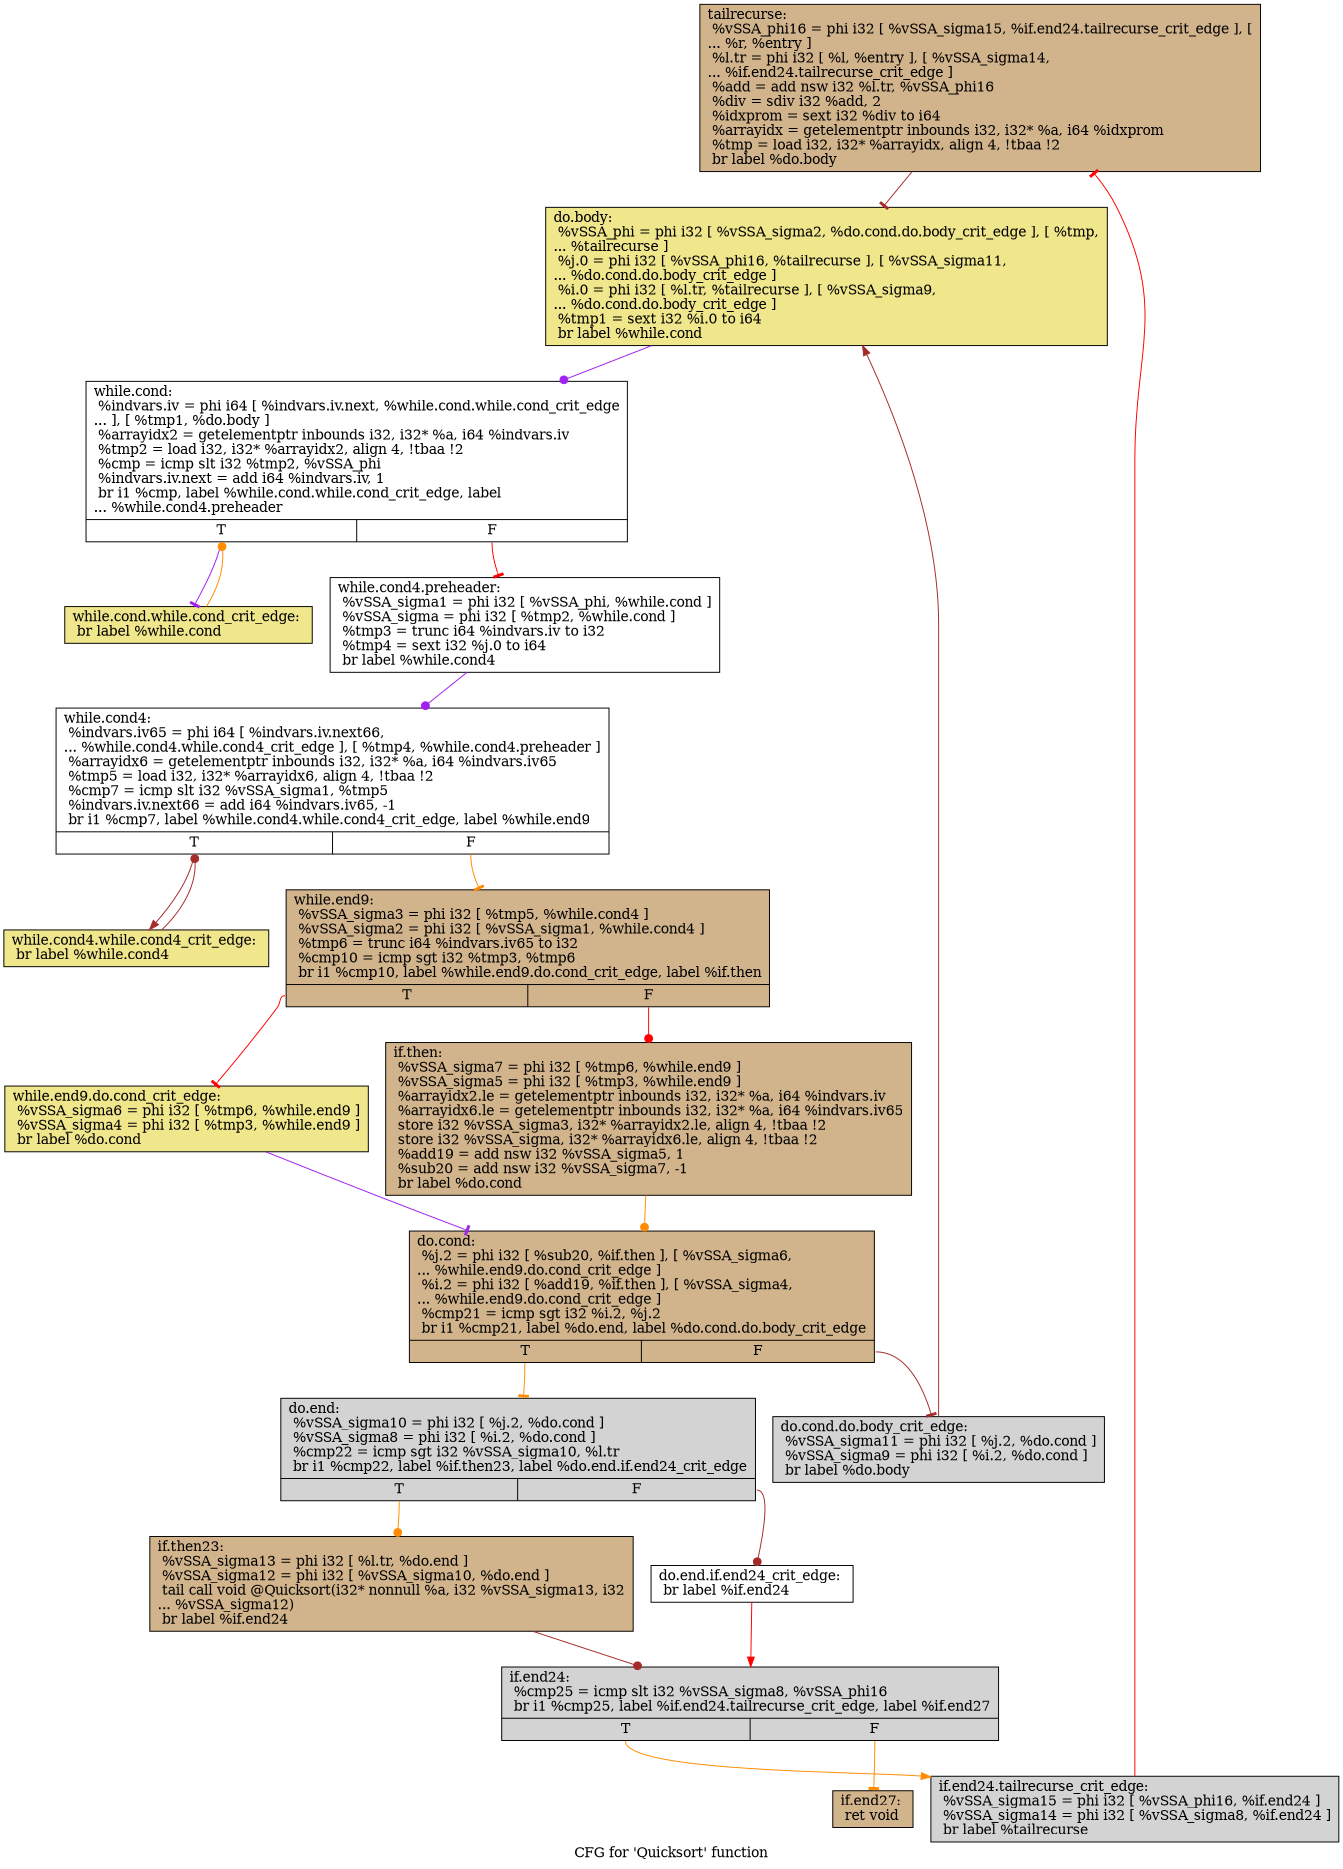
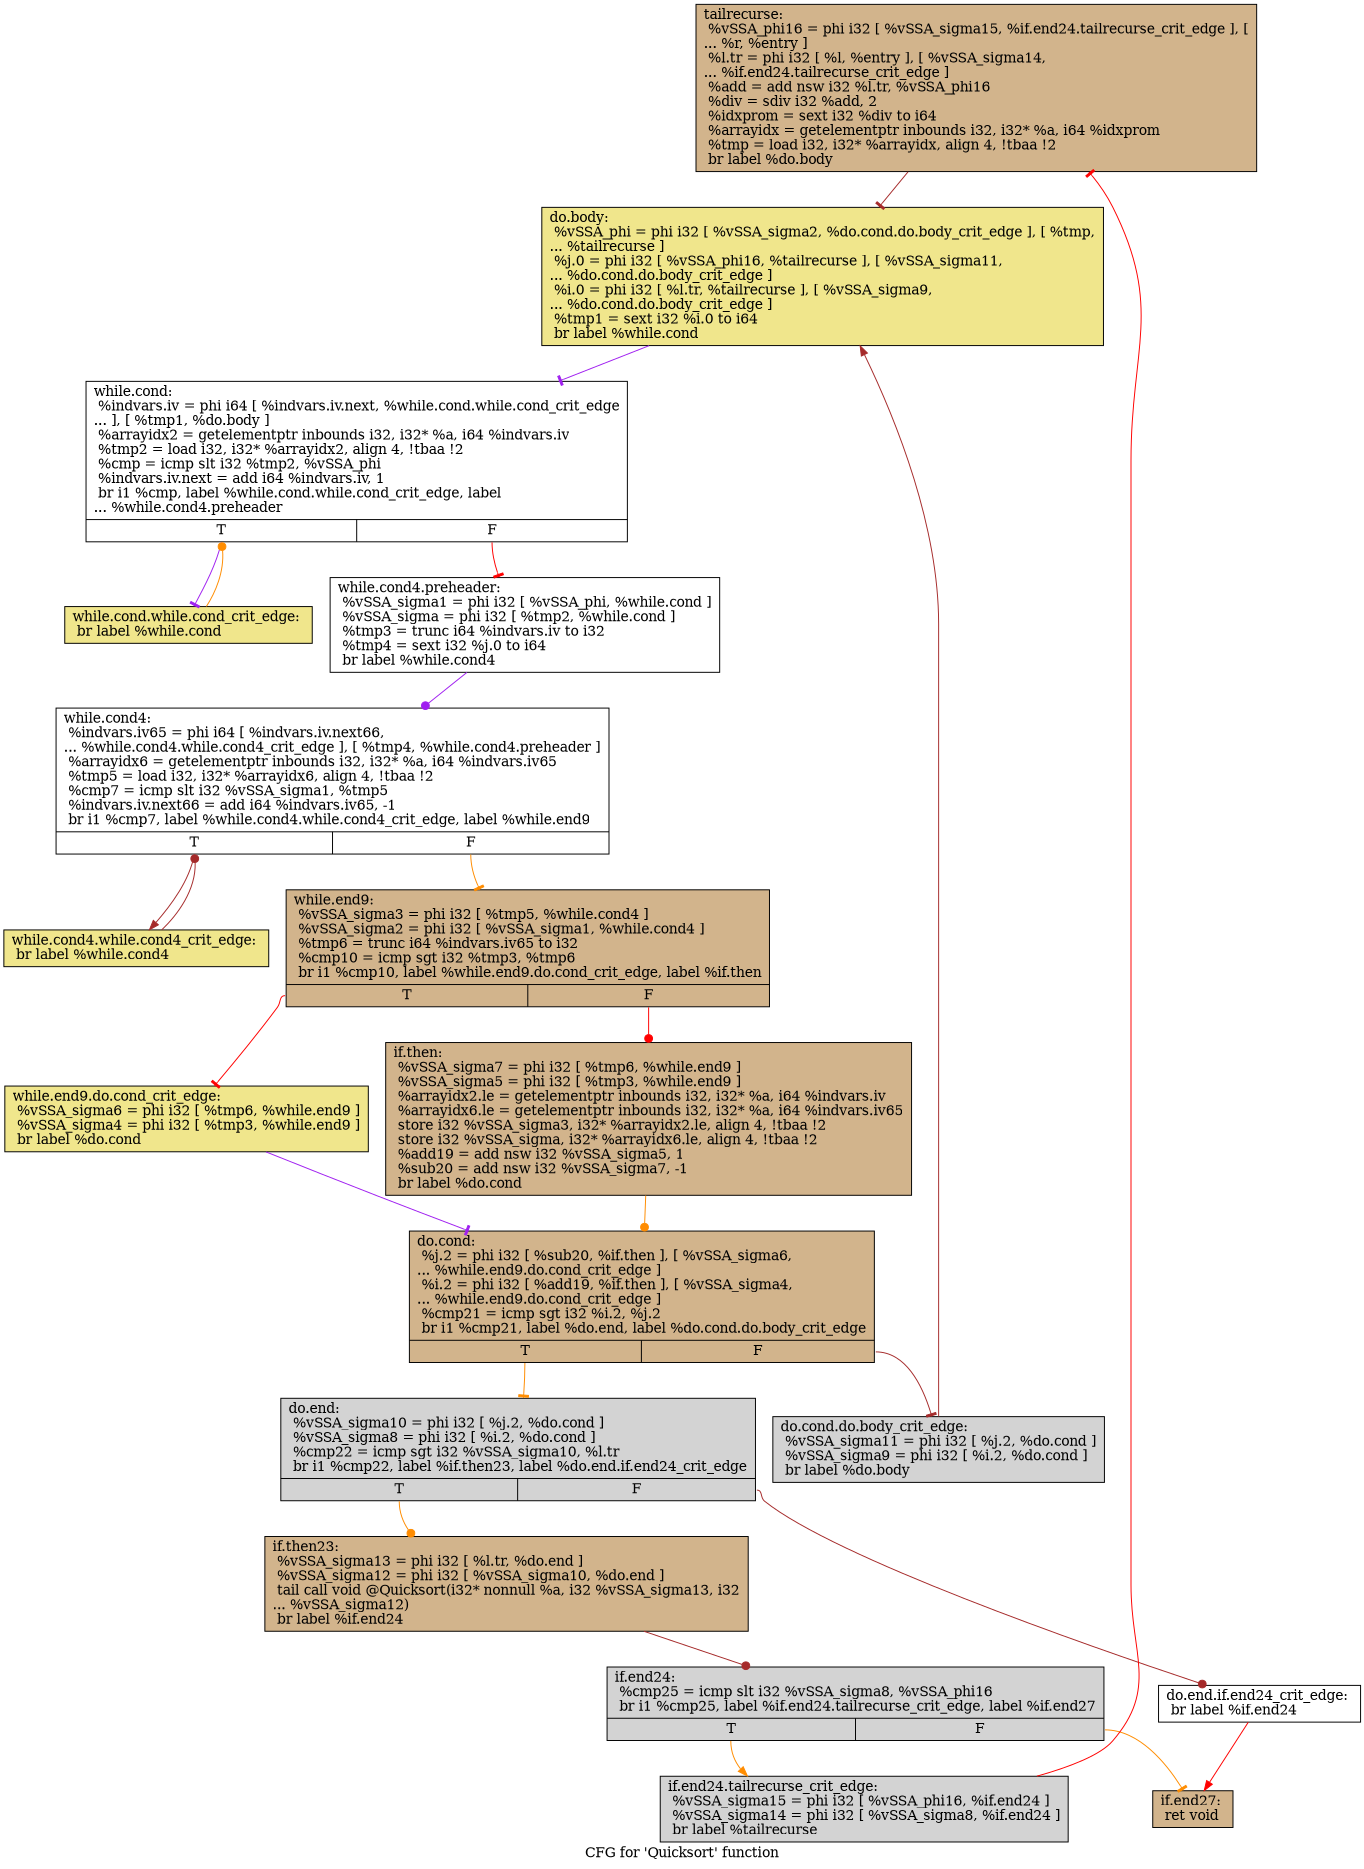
(610, 362) -> (606, 363)
(751, 1630) -> (1229, 1752)
